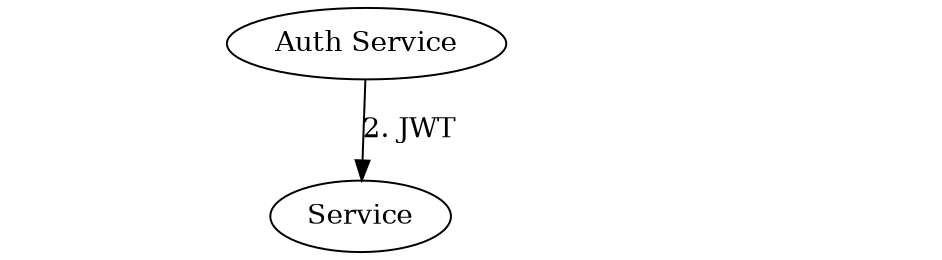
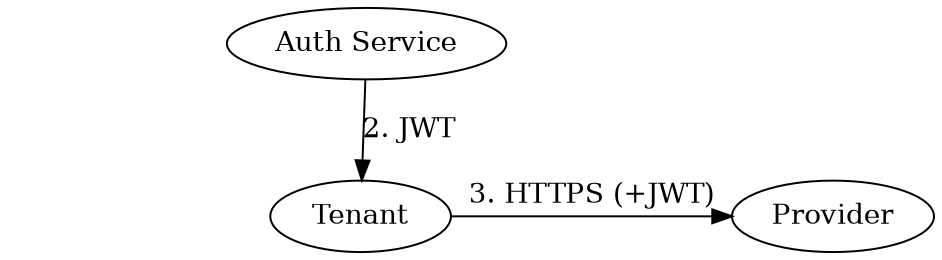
(361, 216) -> (361, 216)
none -> (833, 216)
